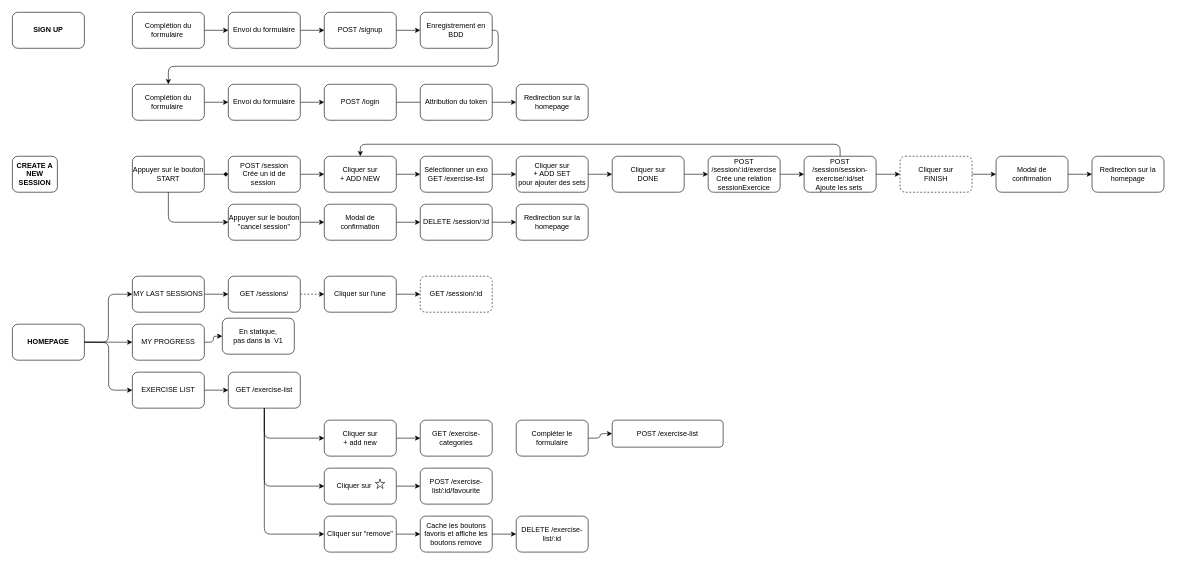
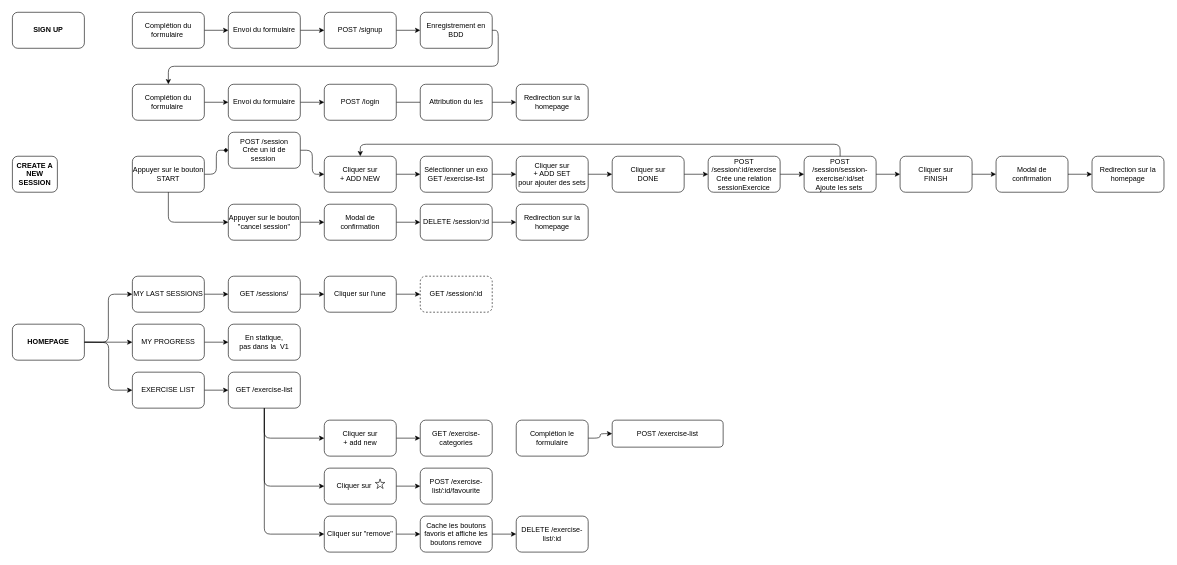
(456, 102) -> (456, 102)
(264, 174) -> (264, 150)
(936, 174) -> (936, 174)
(309, 294) -> (309, 294)
(258, 336) -> (264, 342)
(552, 438) -> (552, 438)
